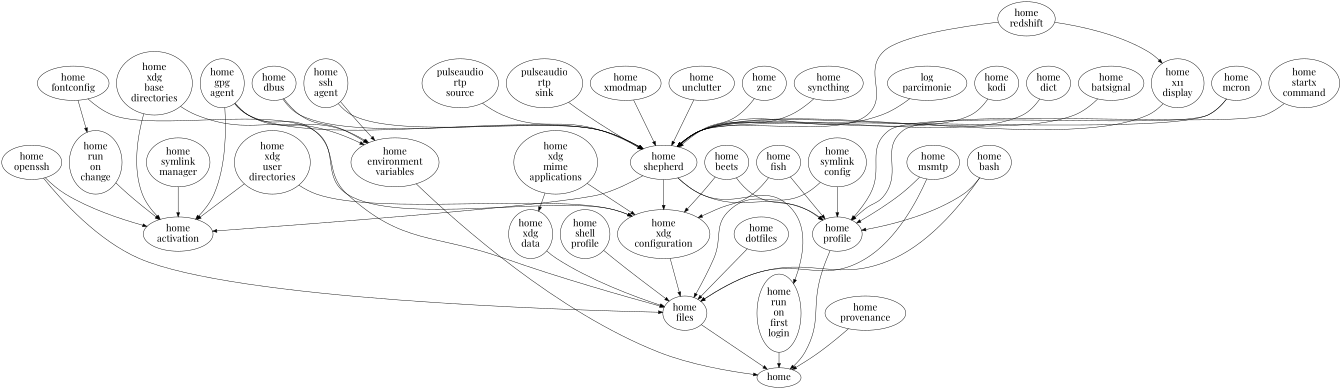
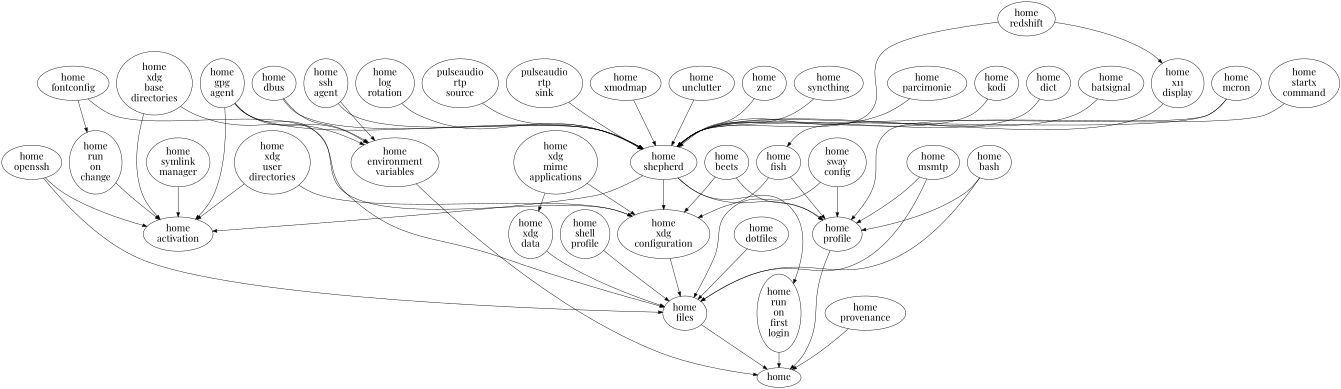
none -> (385, 83)
(927, 83) -> (927, 83)
(1041, 118) -> (910, 121)
(837, 162) -> (837, 162)
